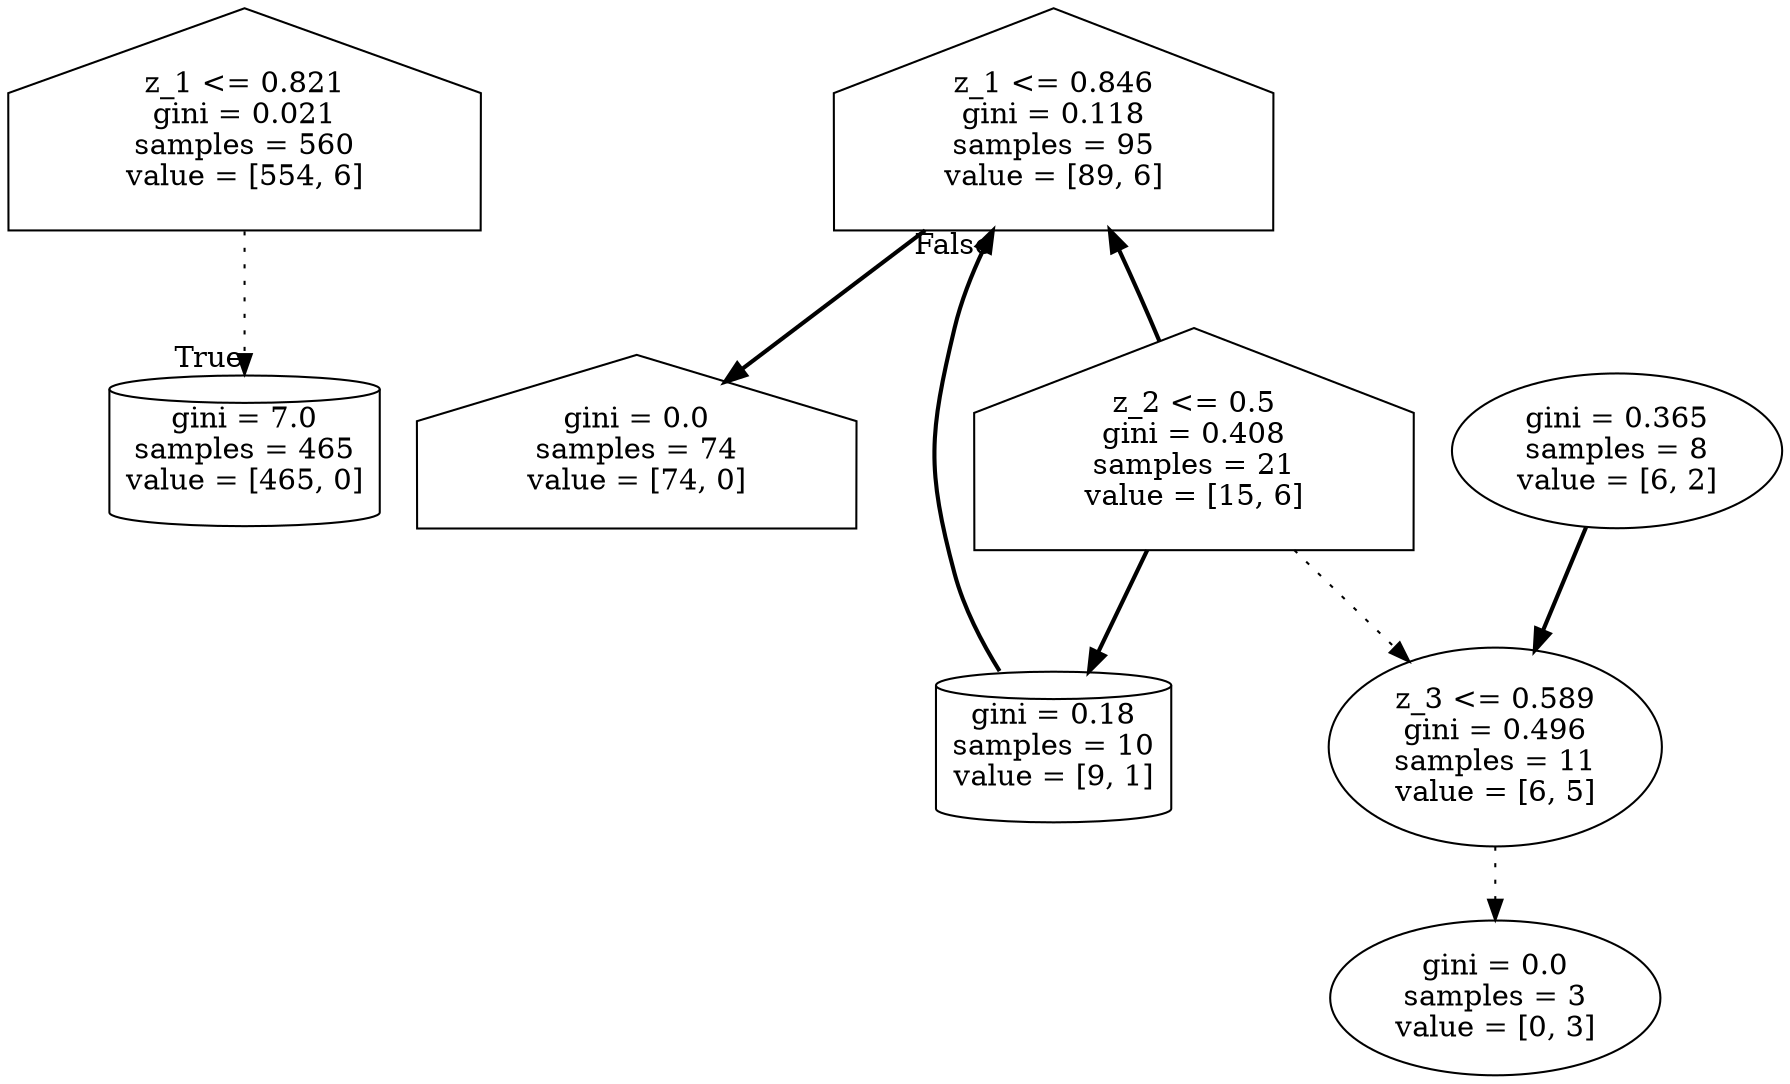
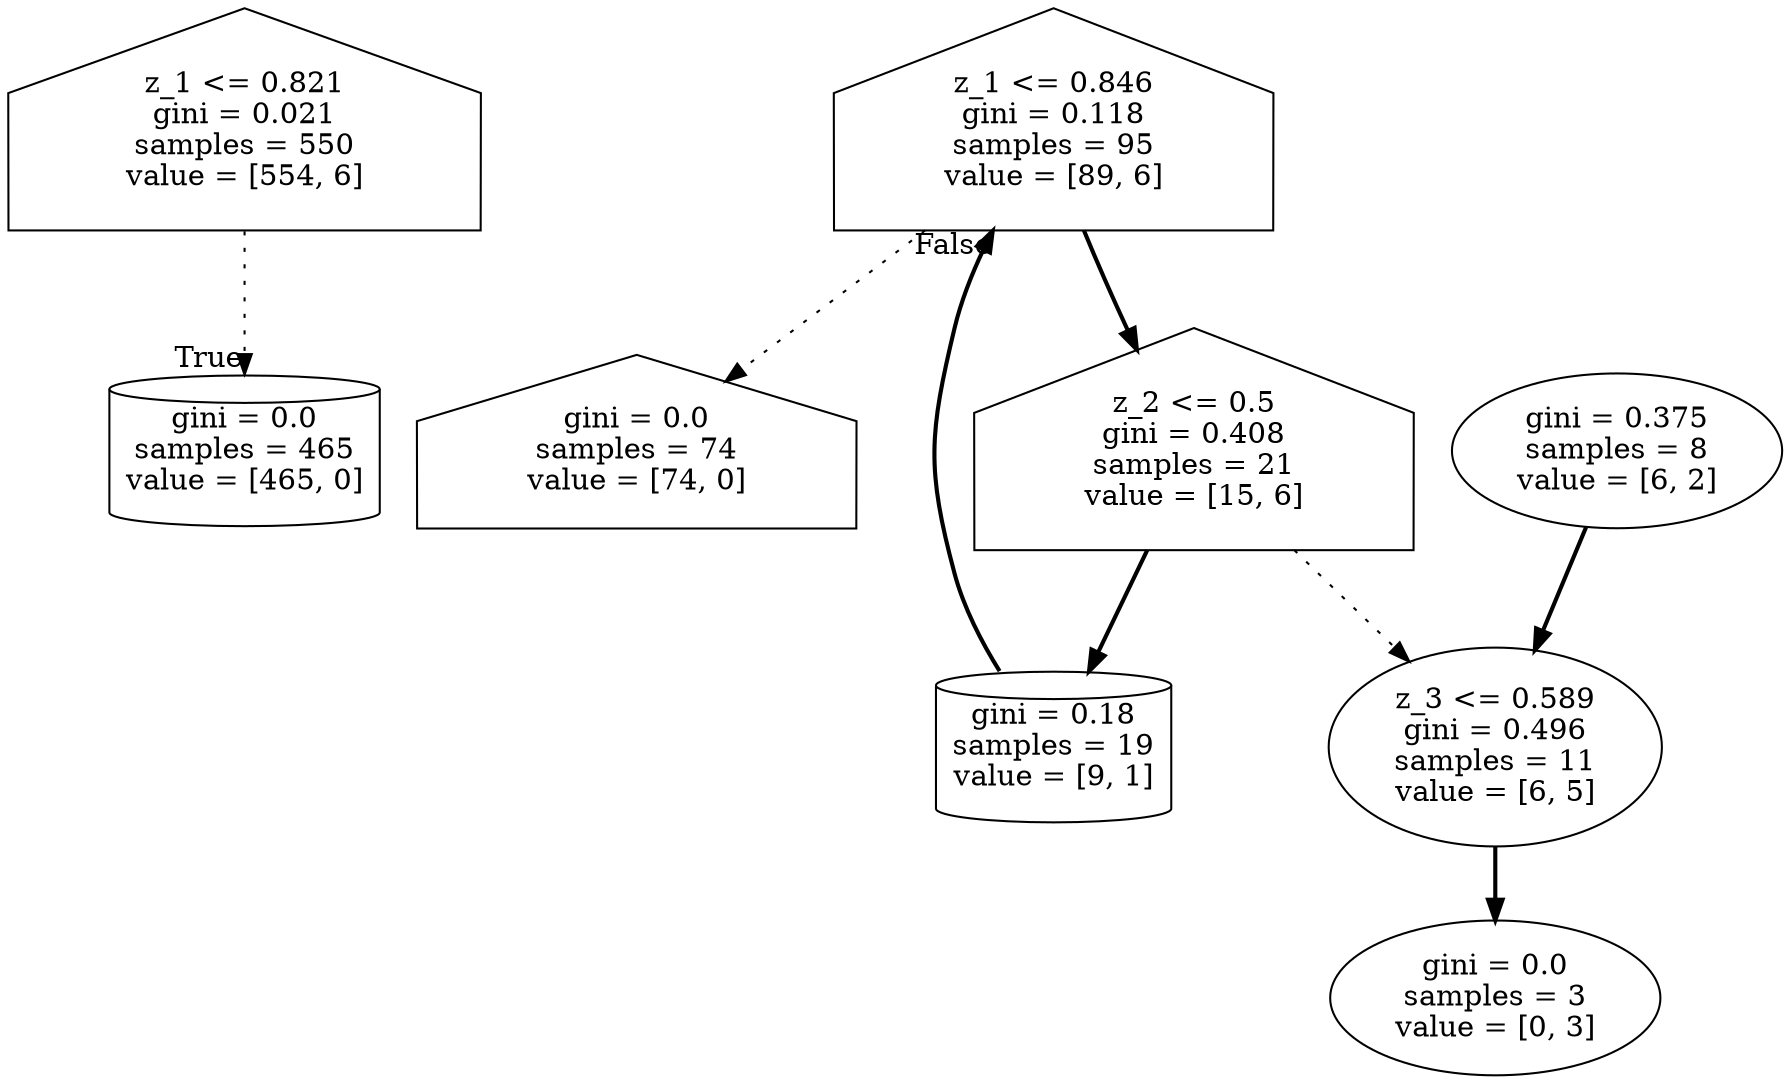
(245, 131) -> (245, 131)
(1140, 295) -> (1105, 281)
(834, 300) -> (834, 300)
(245, 451) -> (245, 451)
(1617, 451) -> (1617, 451)
(1054, 747) -> (1054, 747)
(1495, 873) -> (1495, 873)
